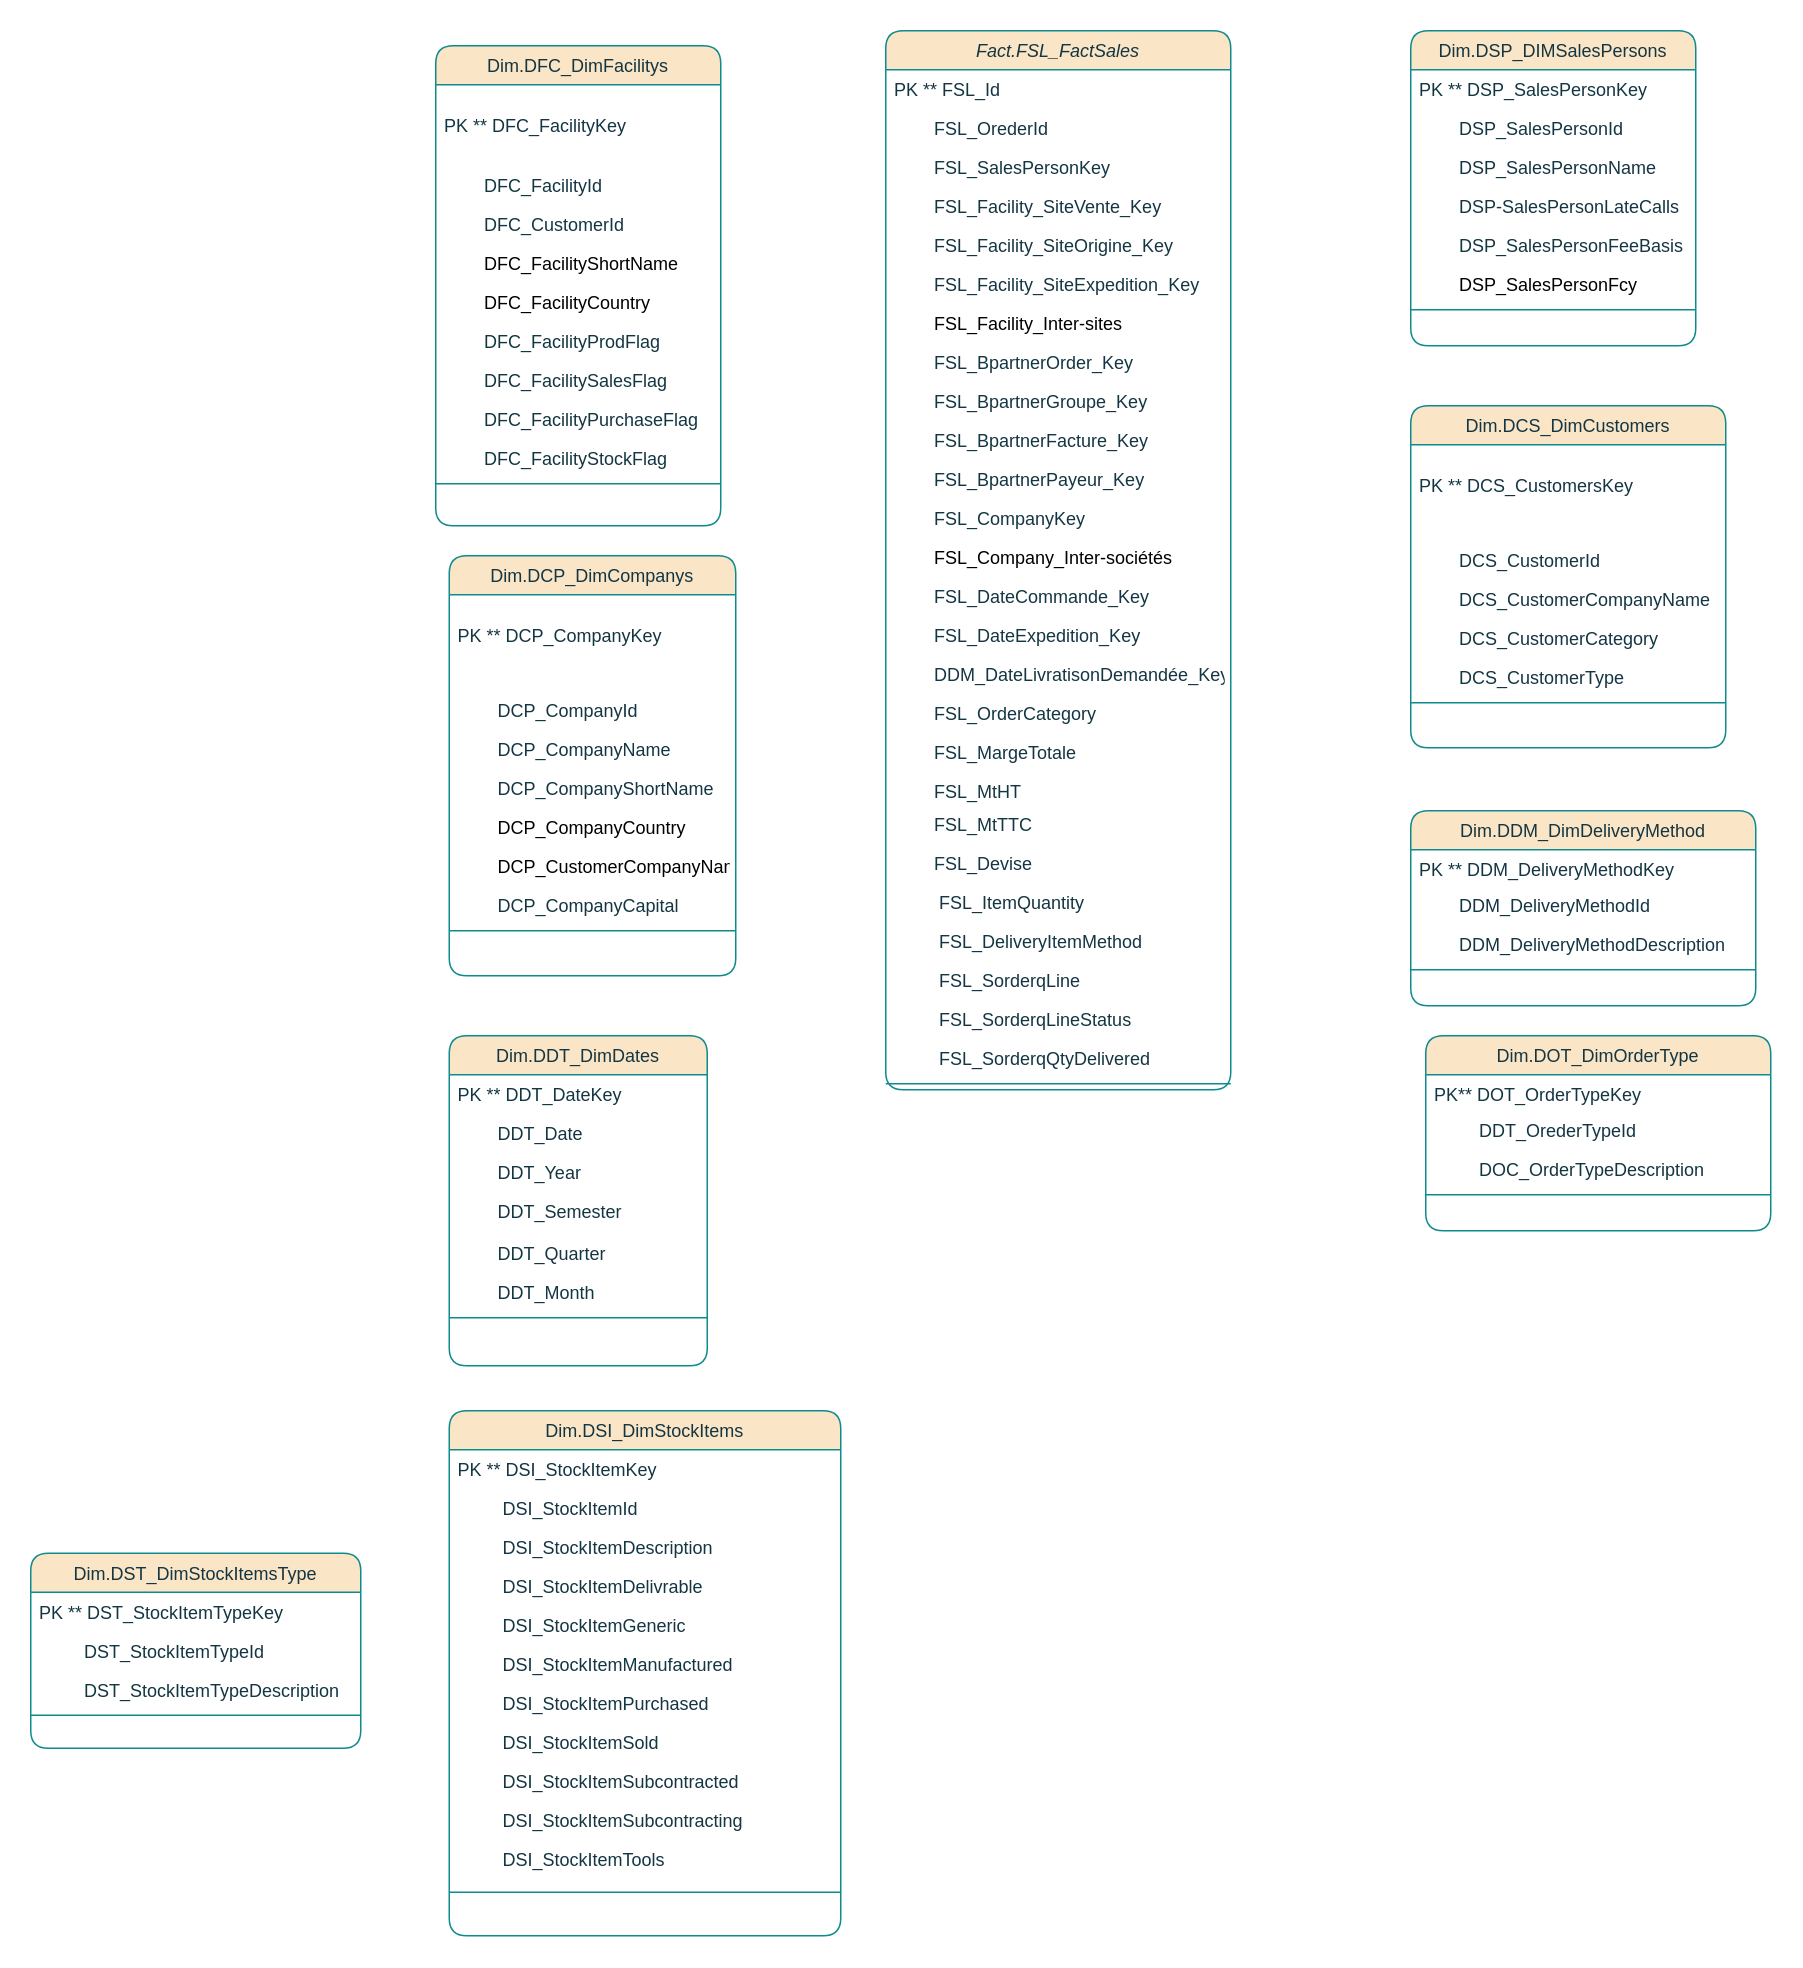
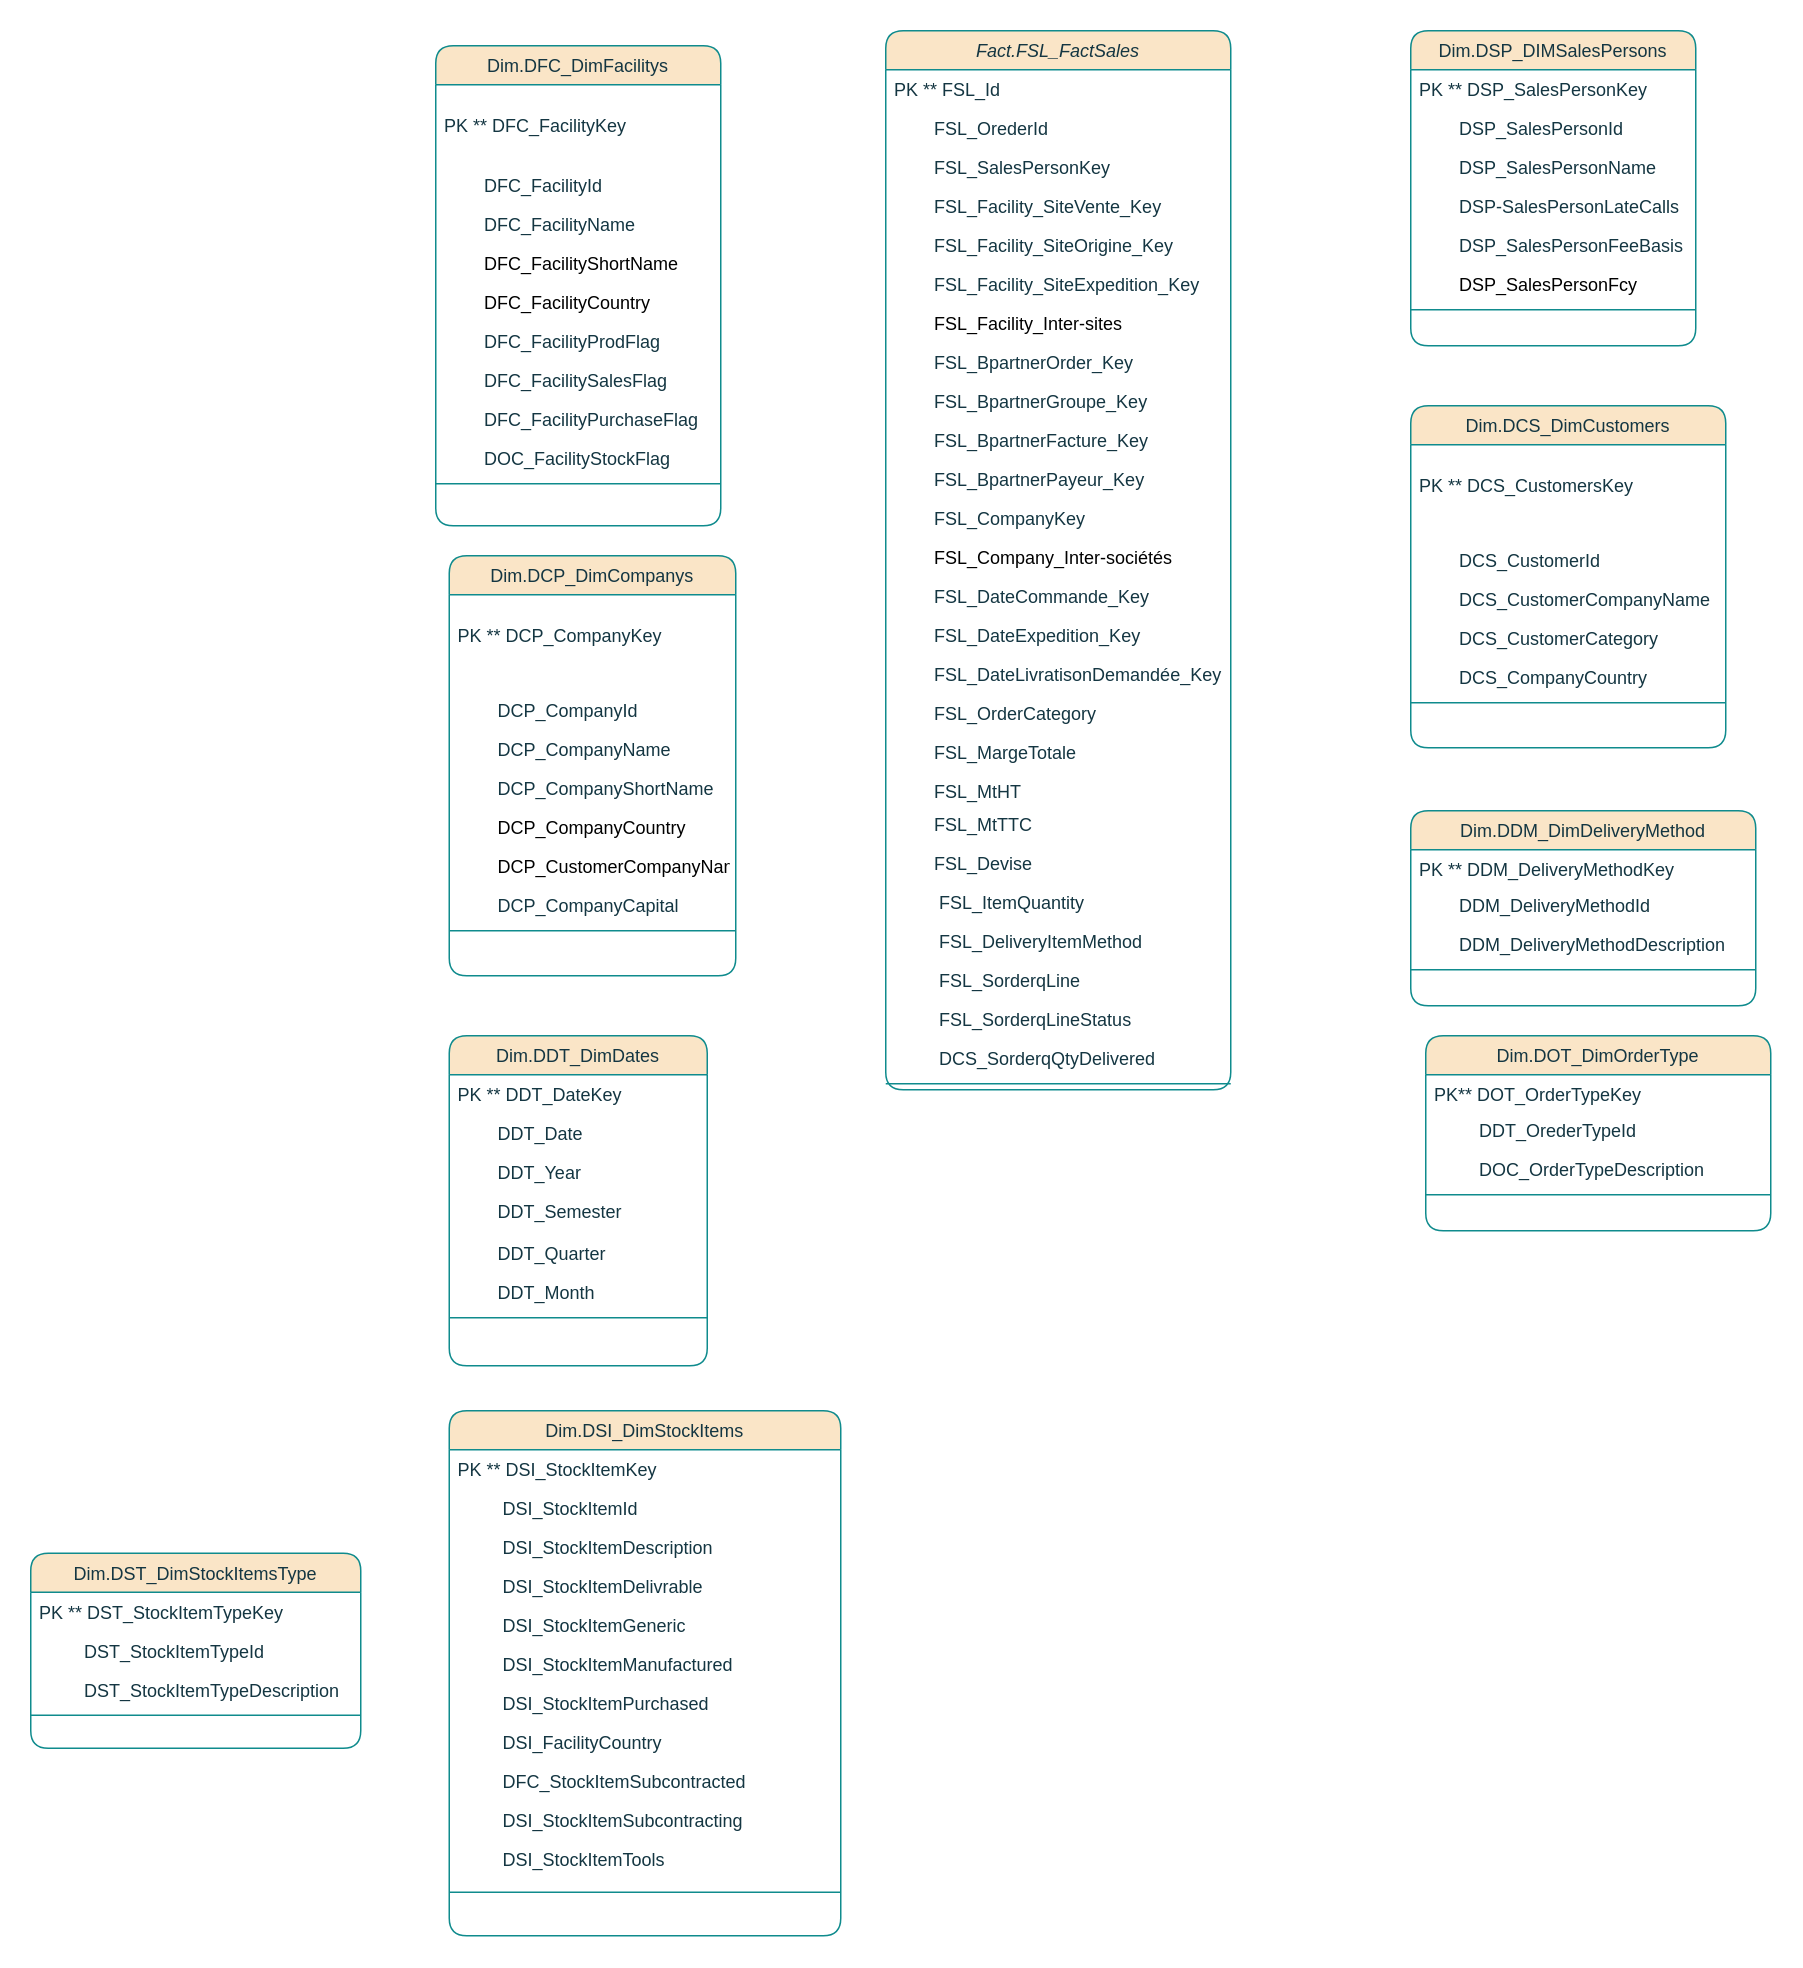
(515, 225) -> (518, 225)
(540, 459) -> (540, 459)
(1041, 675) -> (1041, 675)
(1500, 678) -> (1510, 678)
(1005, 1059) -> (1005, 1059)
(541, 1743) -> (546, 1743)
(589, 1782) -> (589, 1782)
